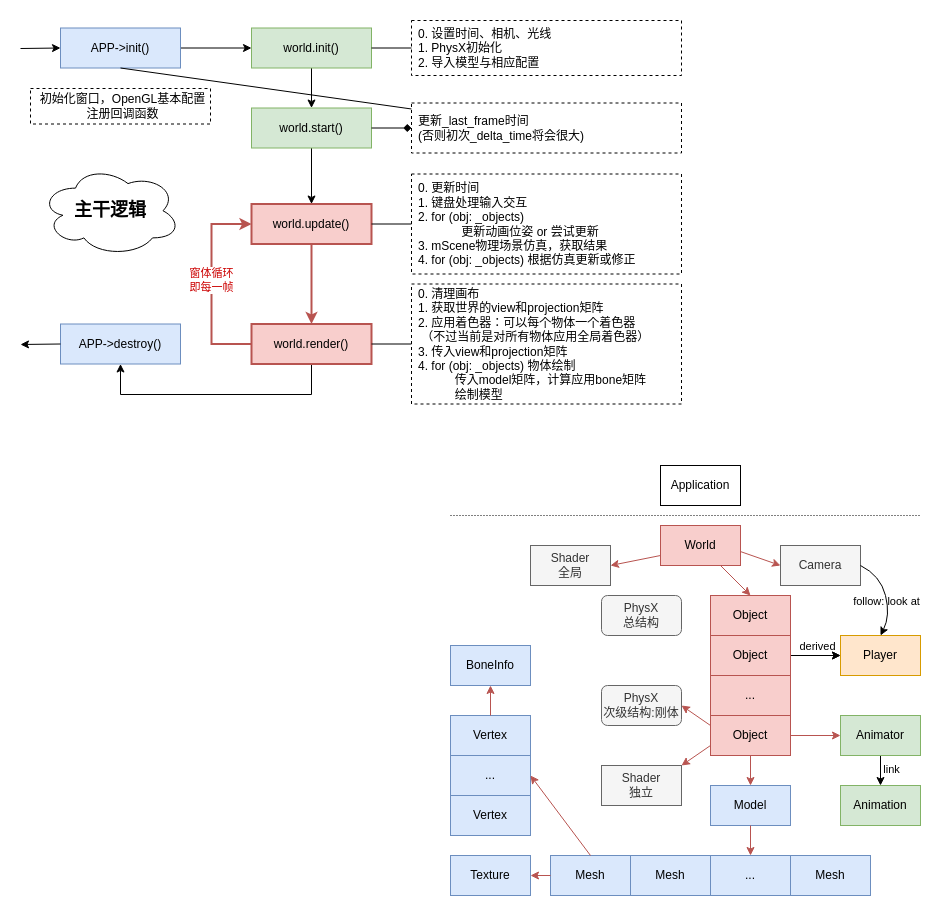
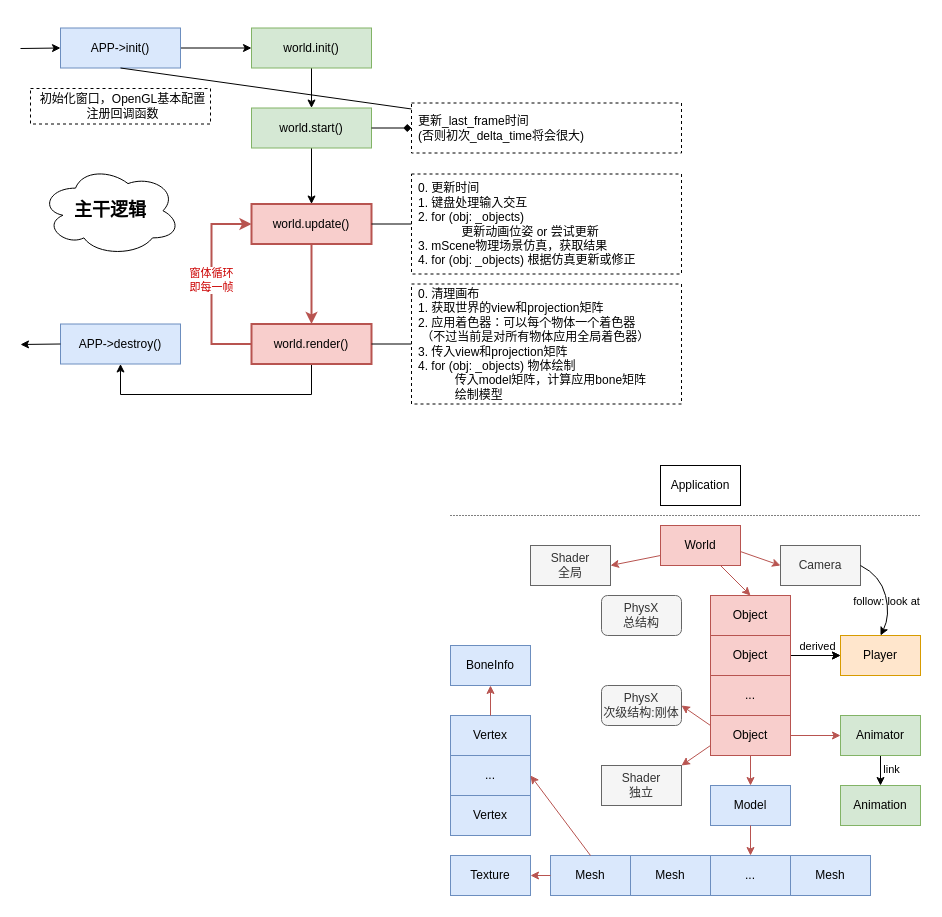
(392, 48) -> none
(547, 48) -> none
